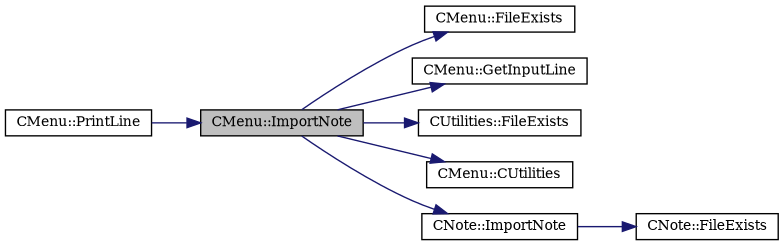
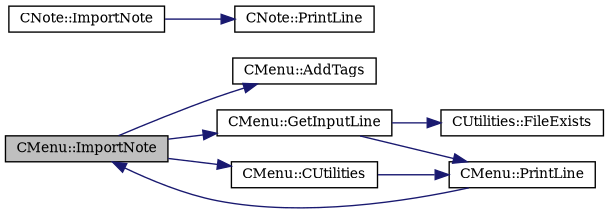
(500, 19) -> (304, 71)
(384, 123) -> (409, 123)
none -> (407, 147)
none -> (406, 175)
(366, 177) -> none
(707, 227) -> (304, 19)
